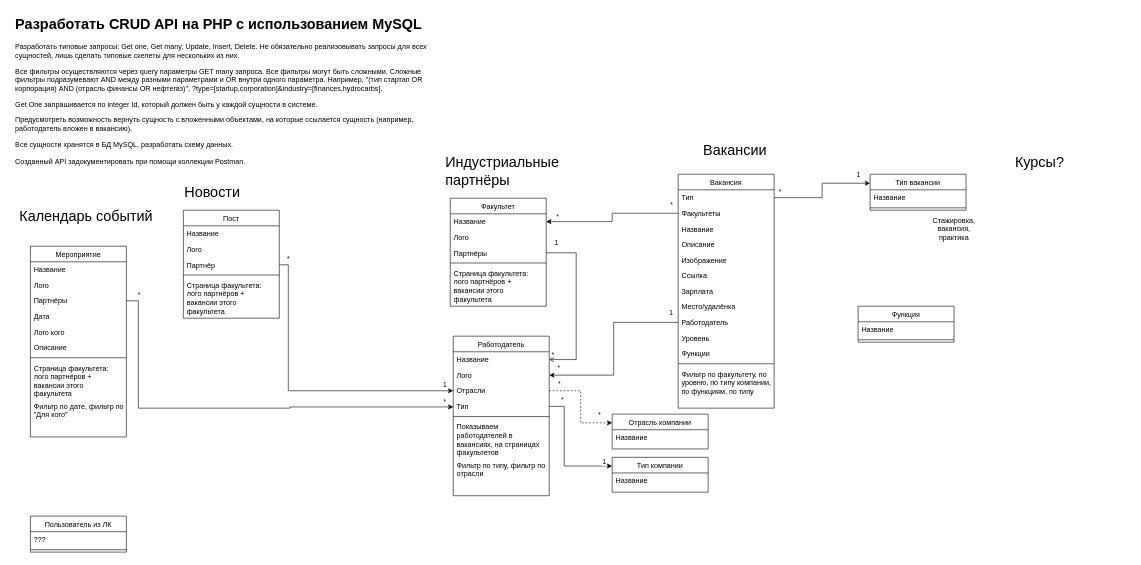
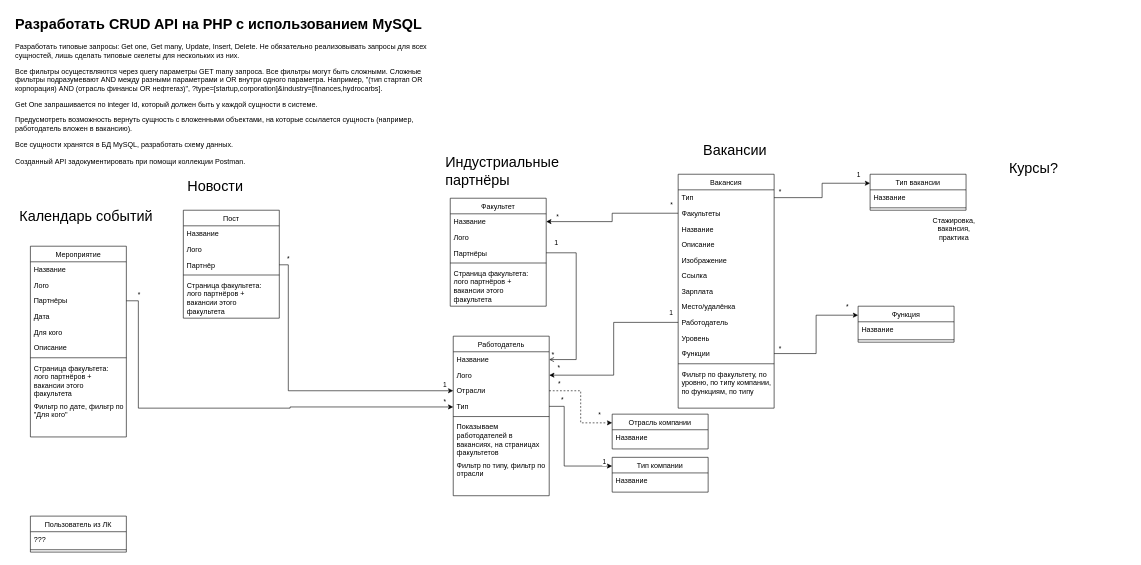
(1071, 156) -> (1065, 162)
(240, 186) -> (243, 180)
(51, 332) -> (49, 332)
none -> (797, 354)
